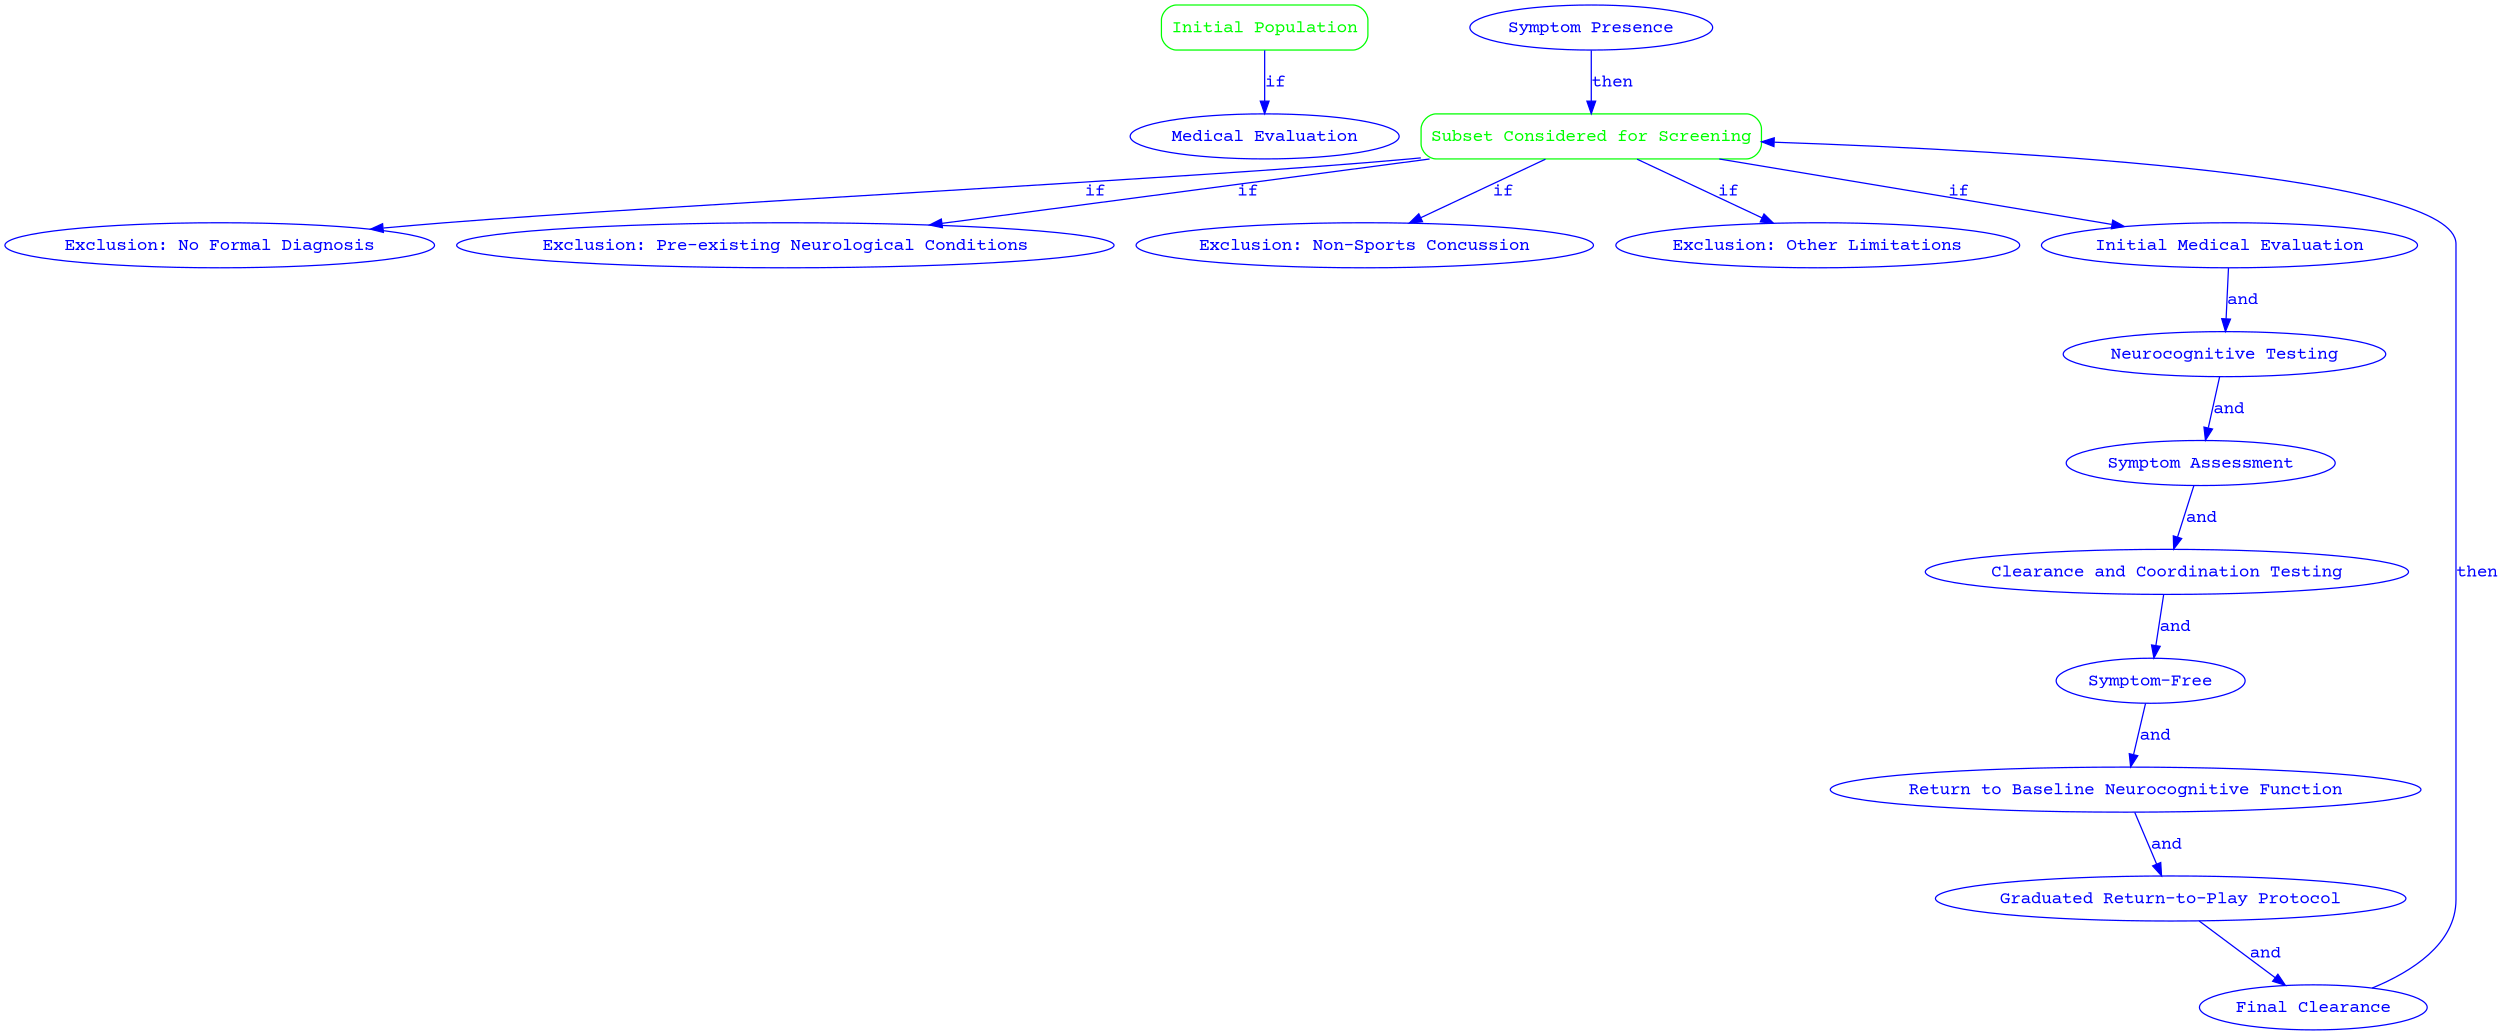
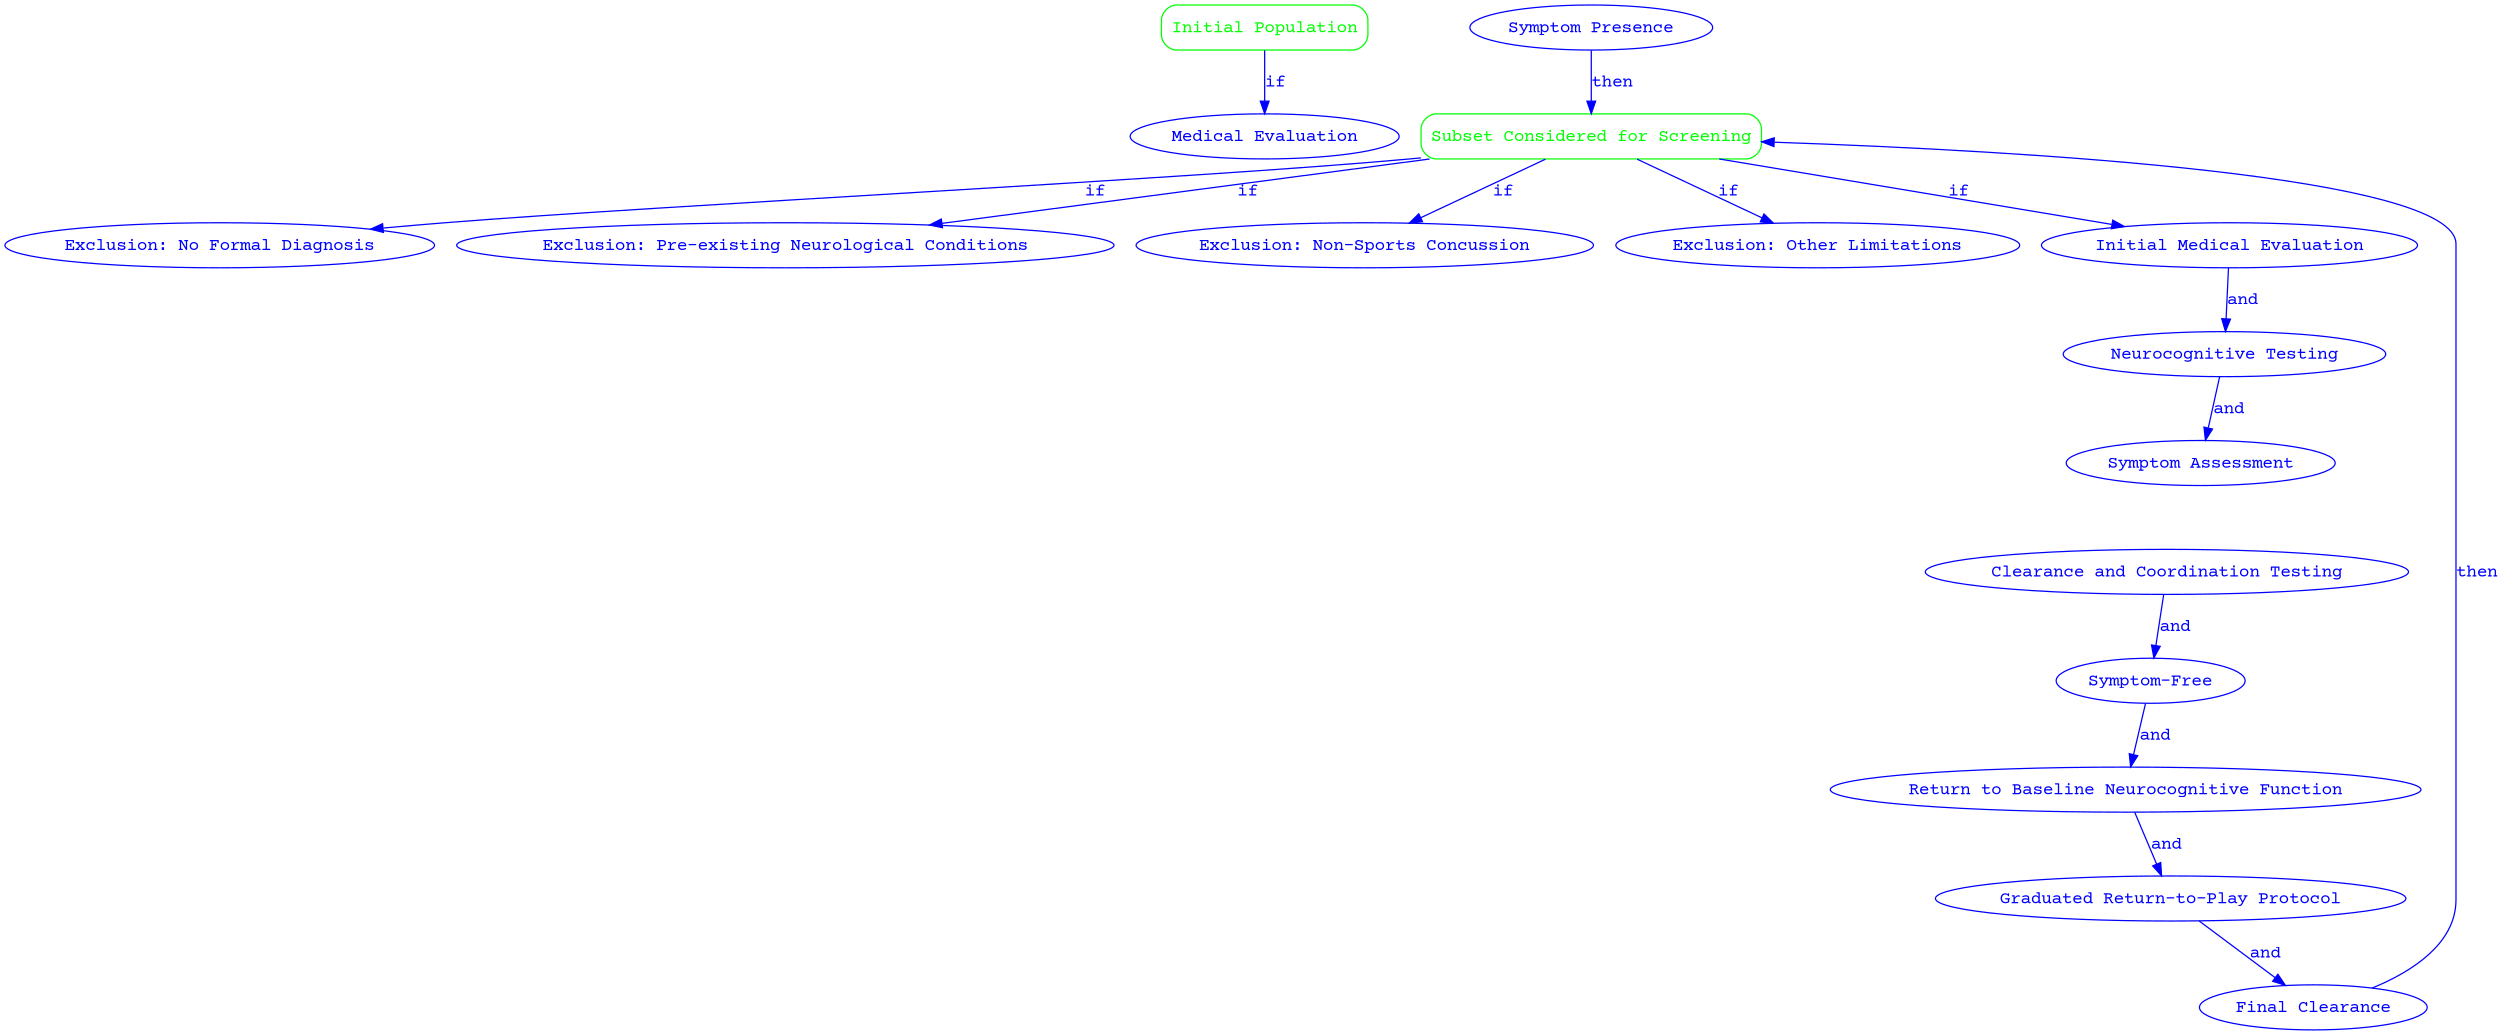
(2186, 511) -> none
